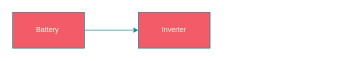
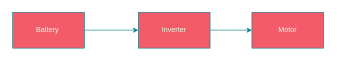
none -> (246, 30)
none -> (288, 30)
